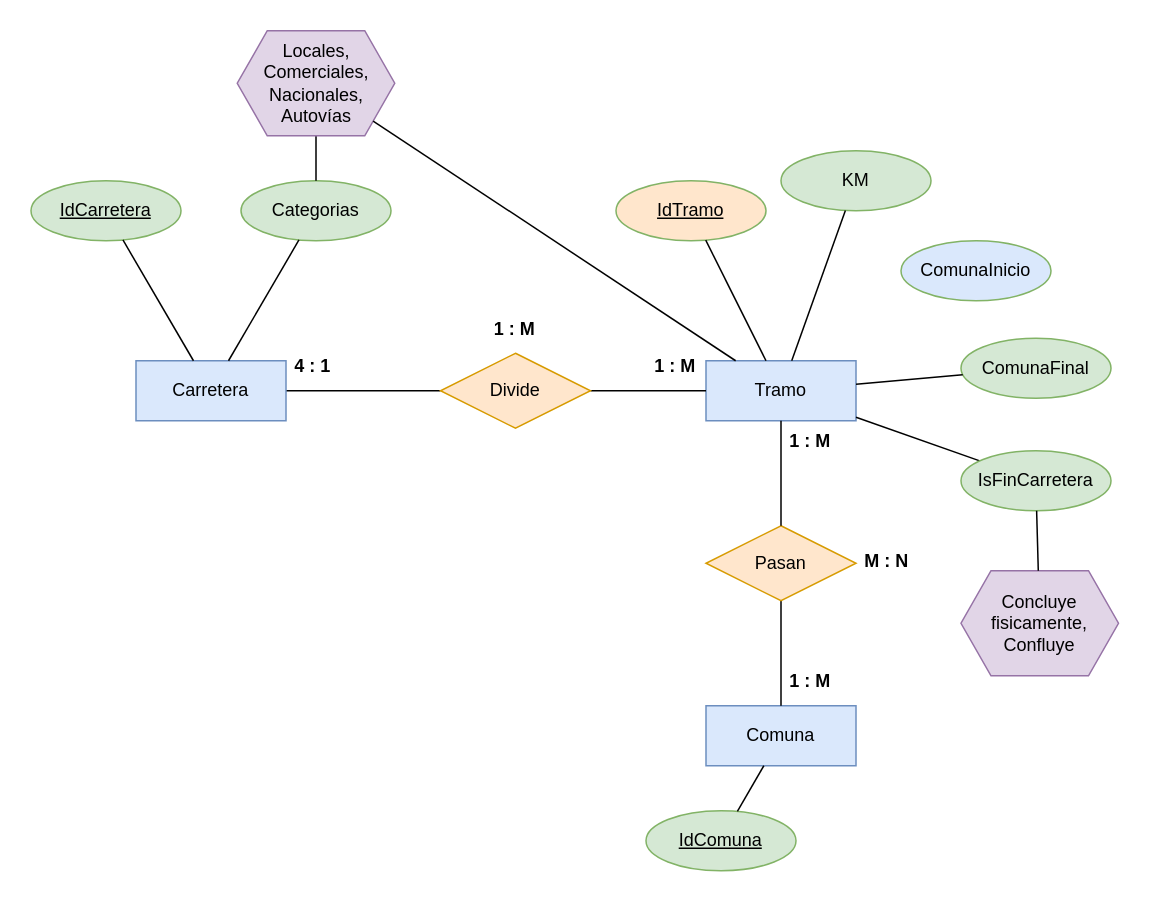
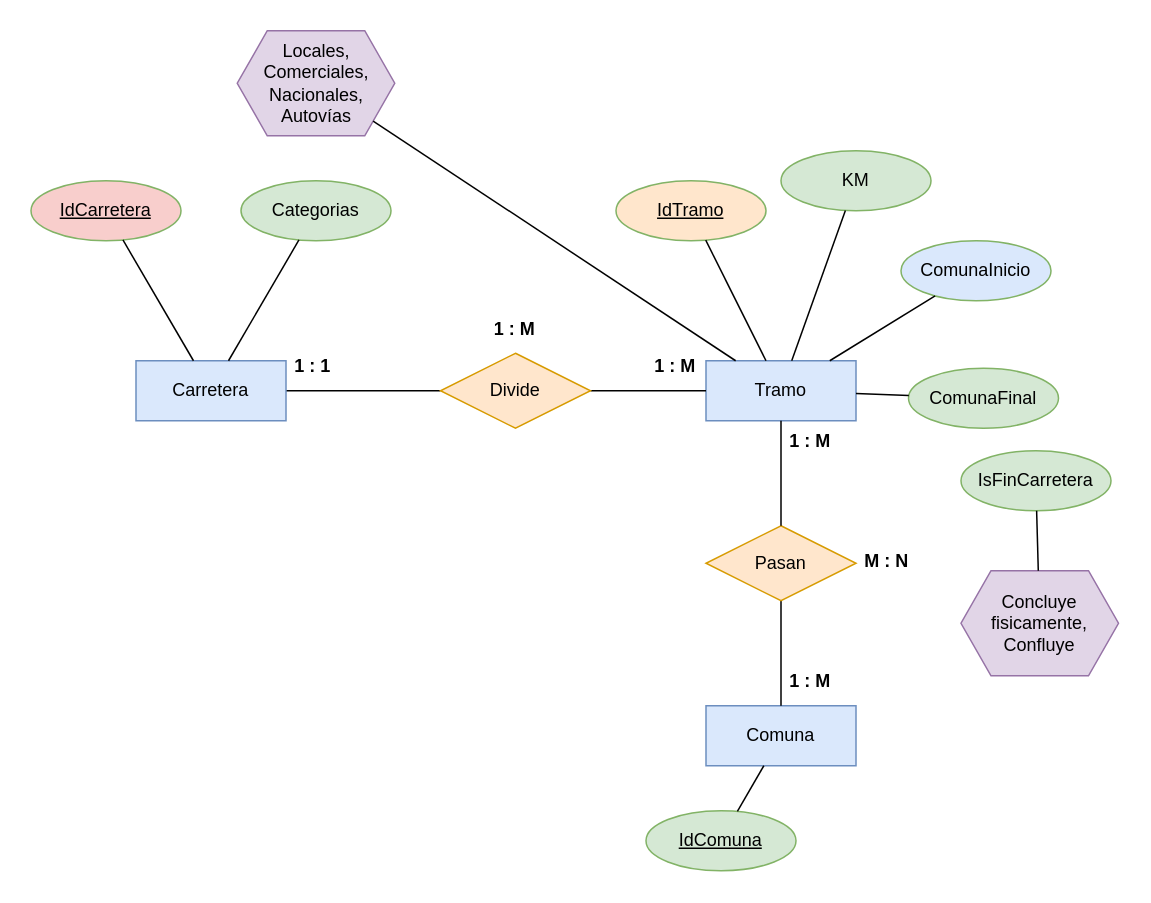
(316, 159) -> none
(106, 211) -> (106, 211)
(313, 367) -> (313, 367)
(1036, 368) -> (983, 398)
(917, 439) -> (882, 329)
